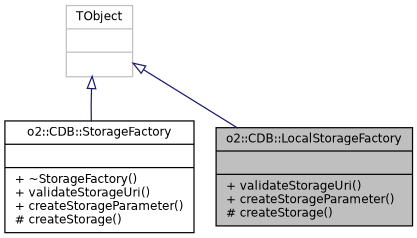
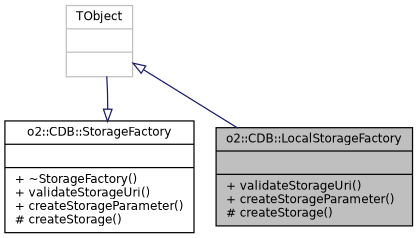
(91, 105) -> (108, 93)
